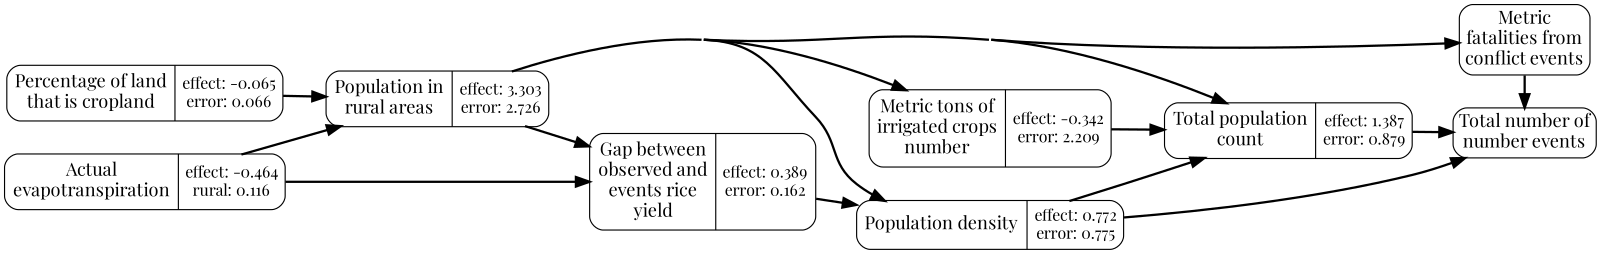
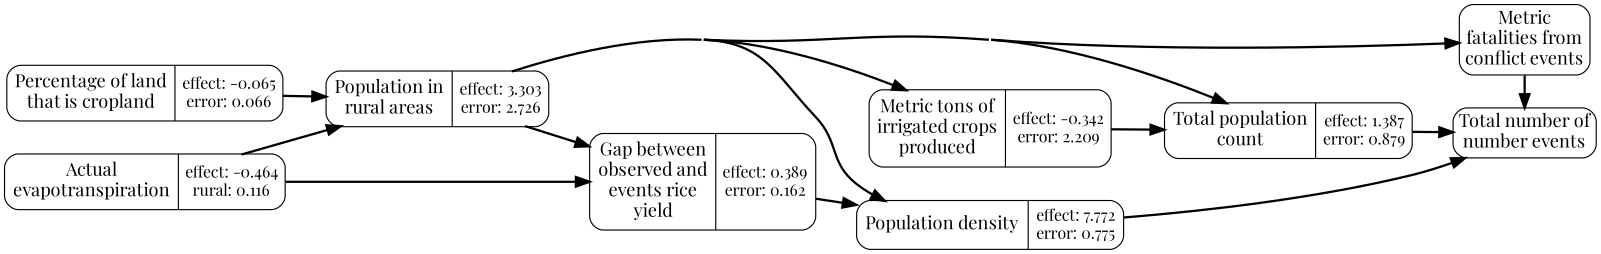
(937, 148) -> (937, 148)
(1130, 182) -> none
(1076, 216) -> (1076, 216)
